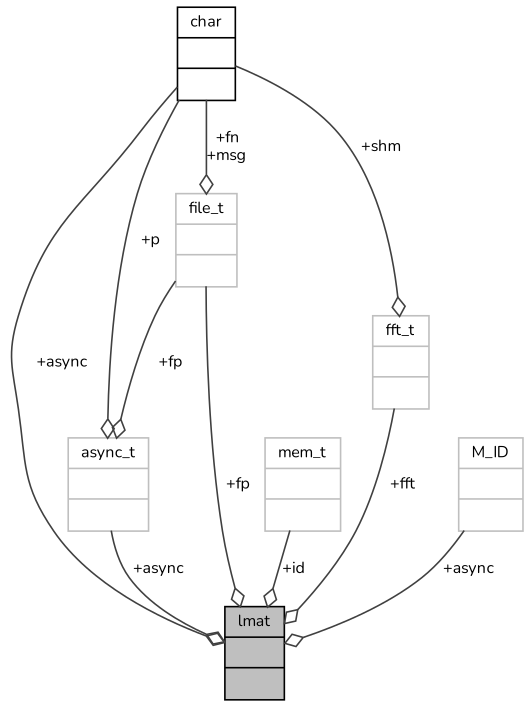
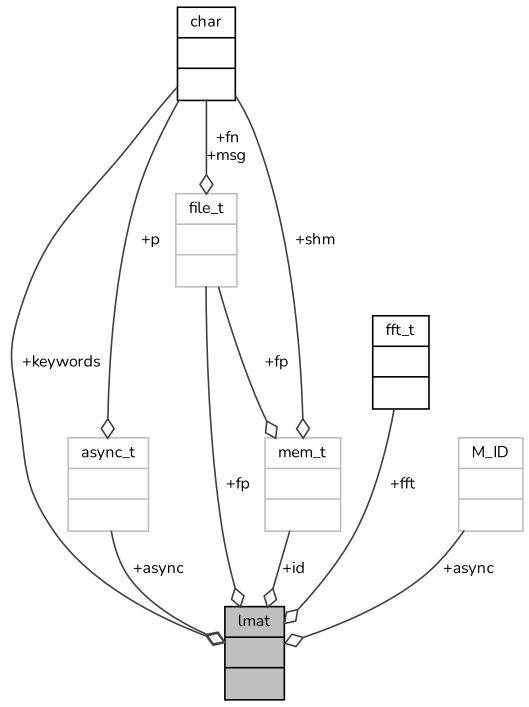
(354, 155) -> (287, 253)
(142, 348) -> (240, 355)
(60, 362) -> (60, 362)
(401, 362) -> (401, 362)
